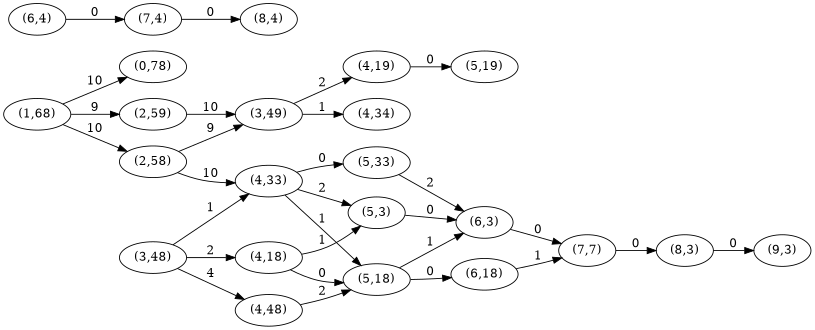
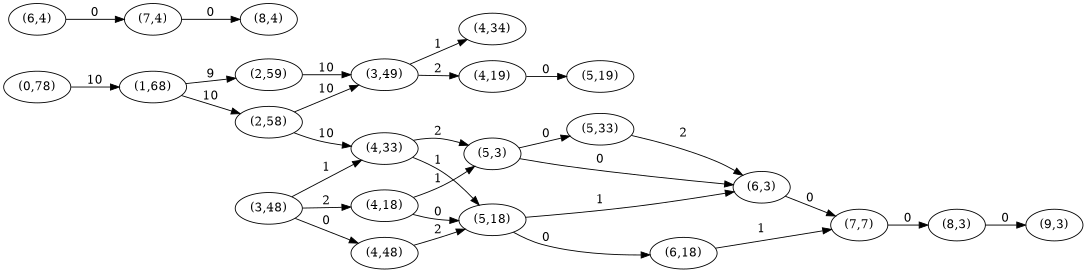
(91, 92) -> (91, 87)
(211, 129) -> (327, 89)
(315, 168) -> (540, 143)
(211, 274) -> (327, 221)
